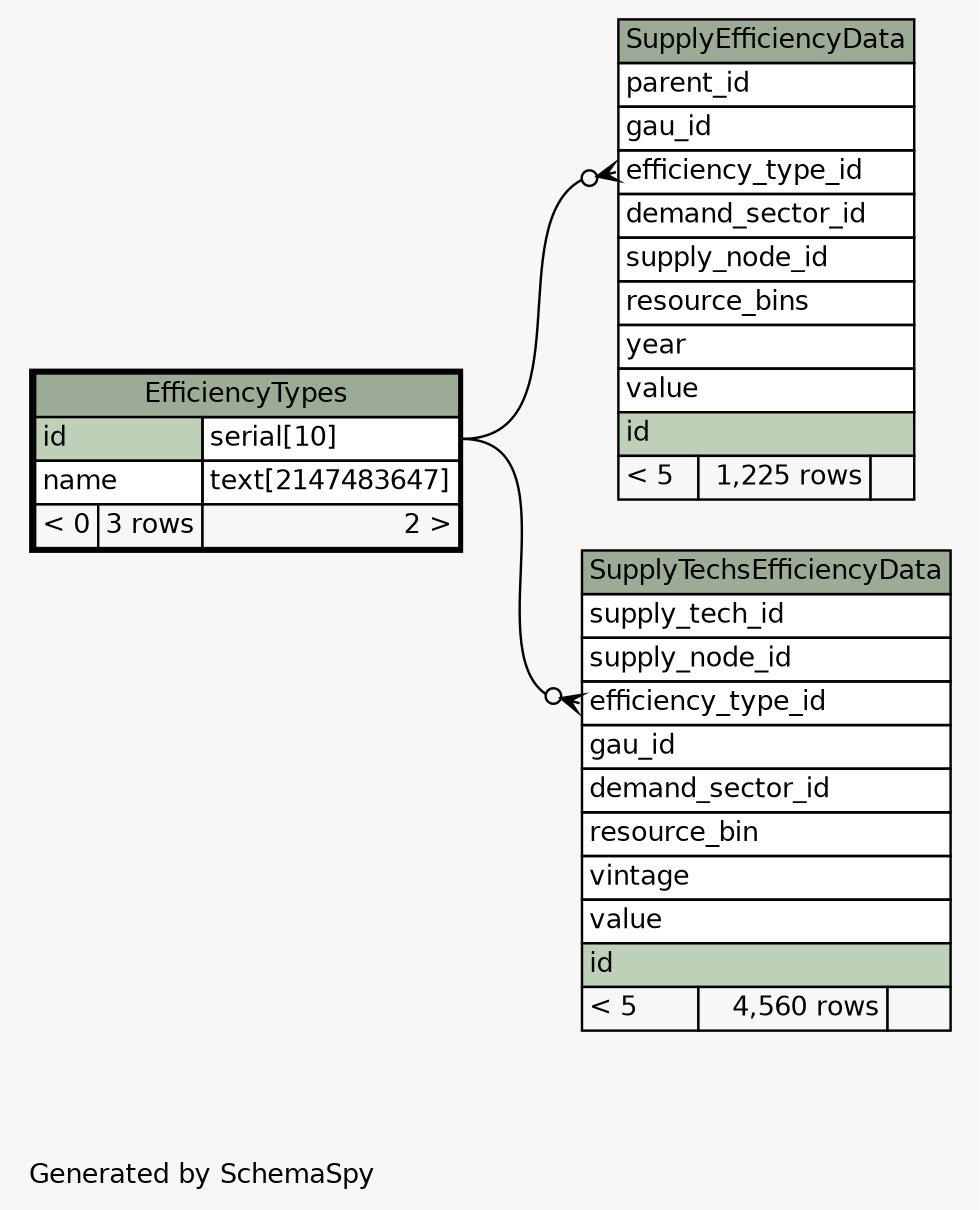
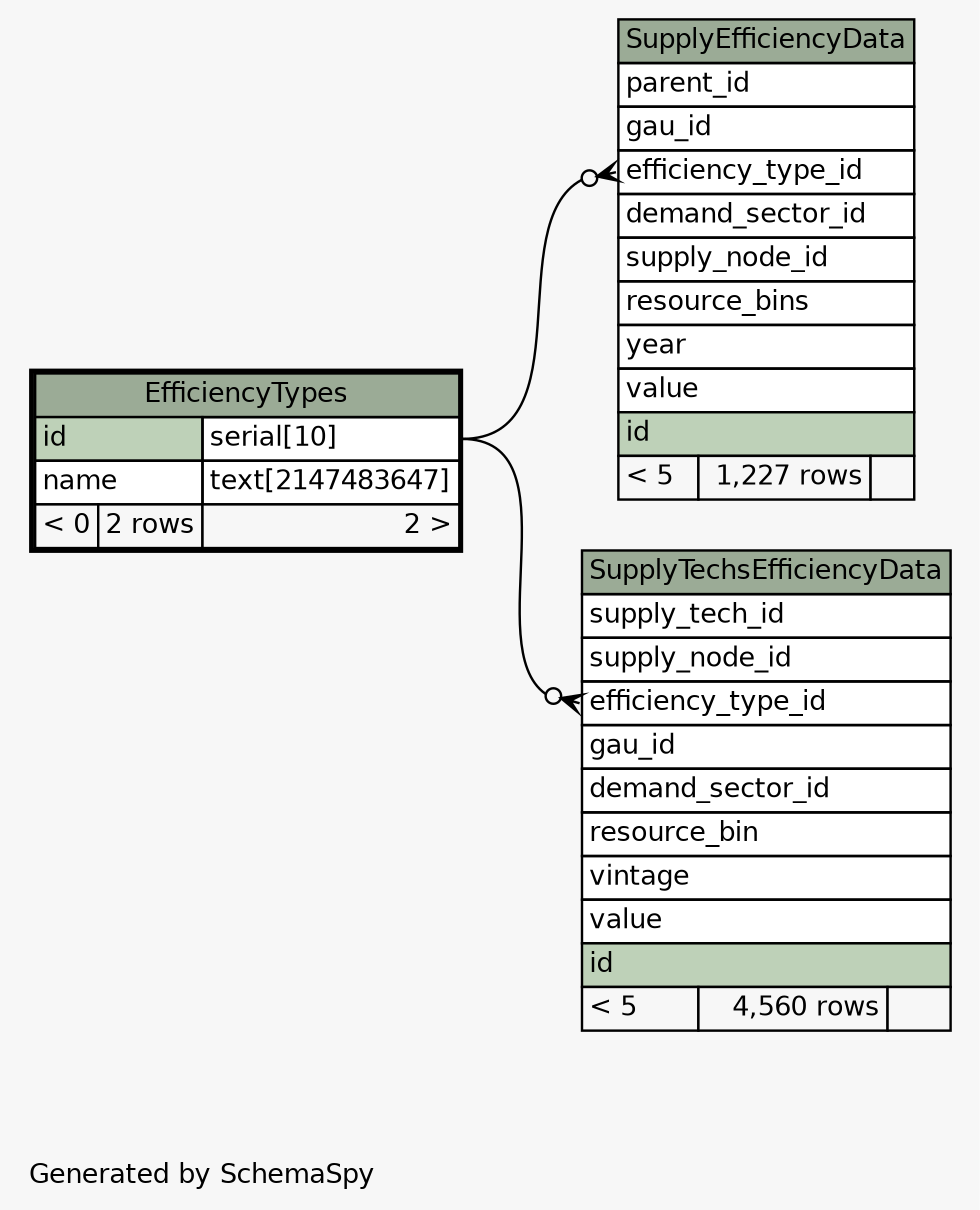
(789, 477) -> (789, 477)
(150, 525) -> (150, 525)
